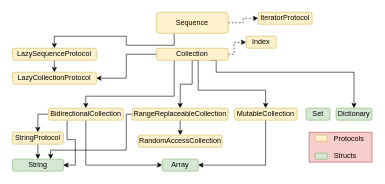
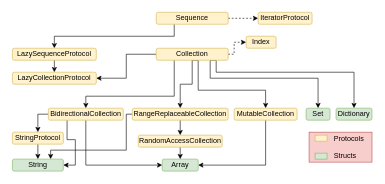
(192, 23) -> (192, 18)
none -> (317, 78)
none -> (180, 153)
